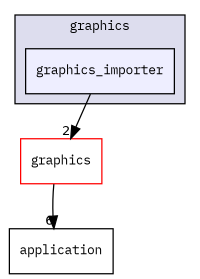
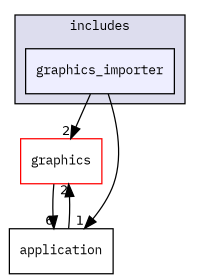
(100, 27) -> (100, 27)
none -> (118, 159)
none -> (70, 213)
